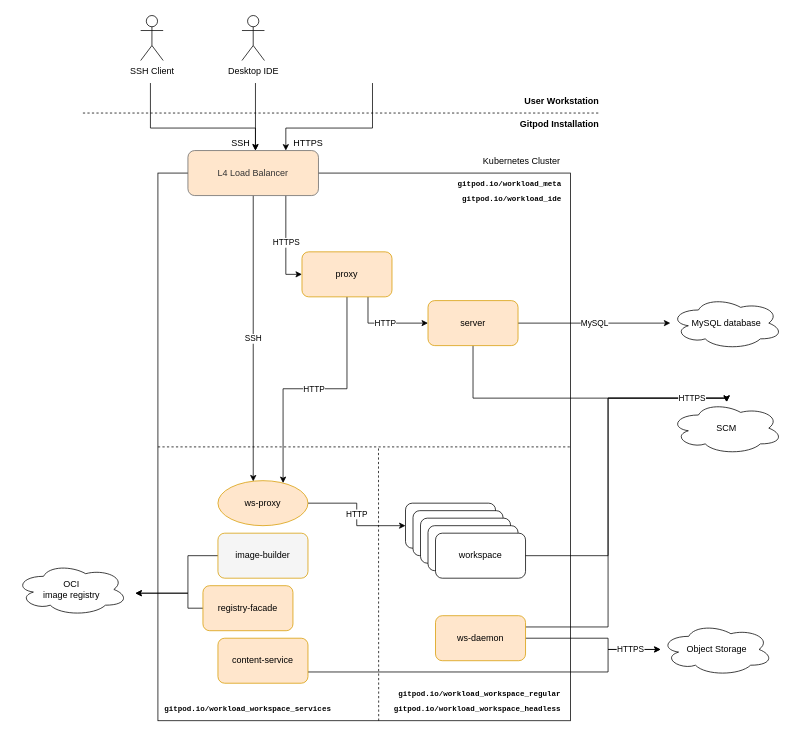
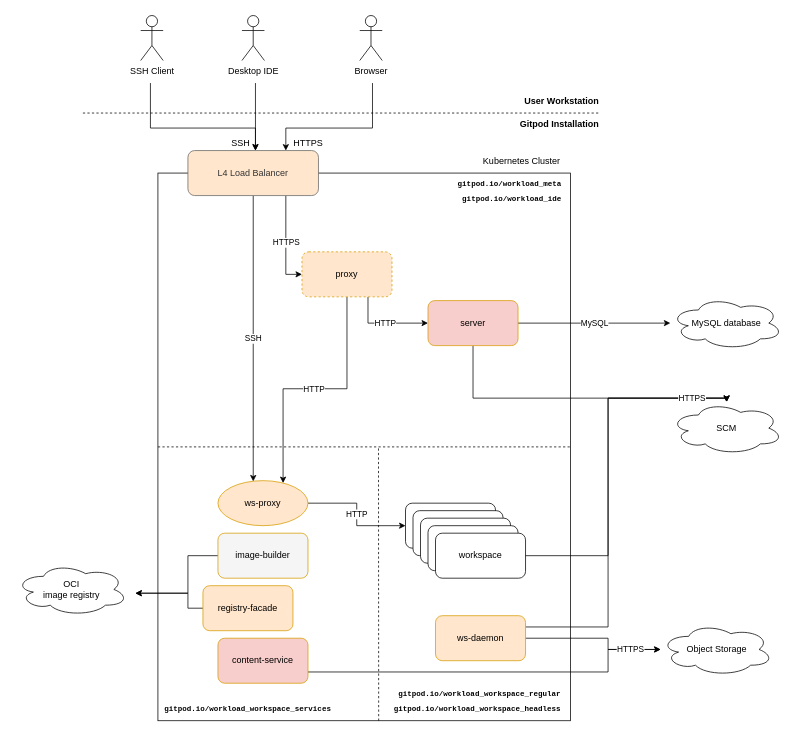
none -> (371, 38)
(347, 274) -> (347, 274)
(473, 323) -> (473, 323)
(263, 660) -> (263, 660)
